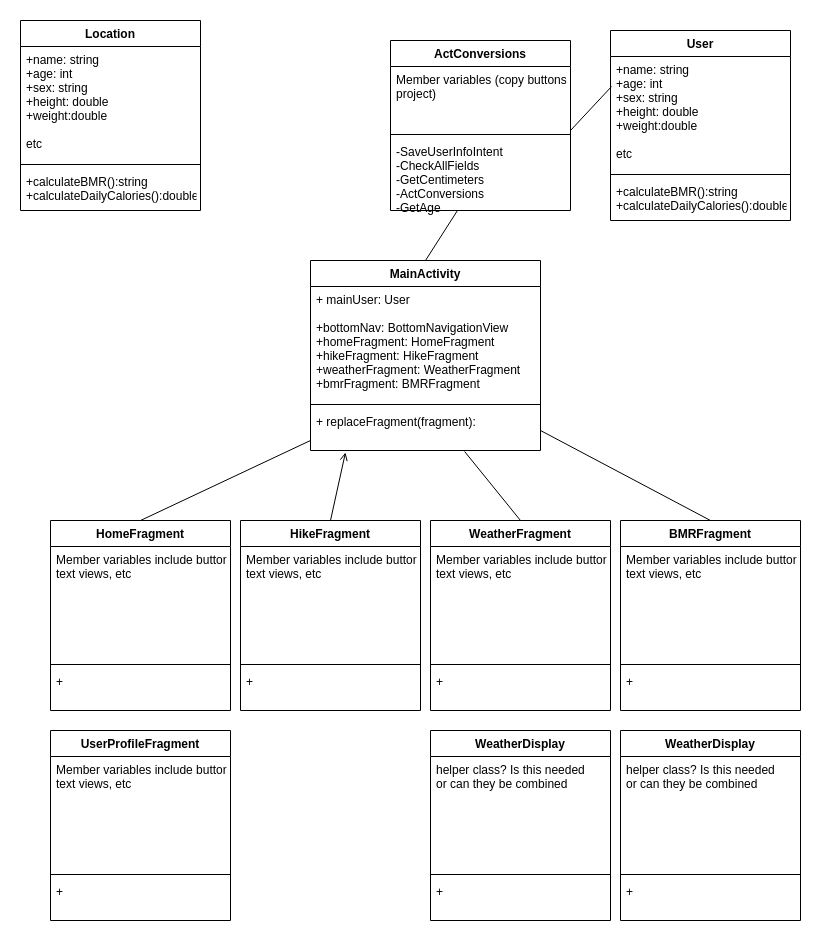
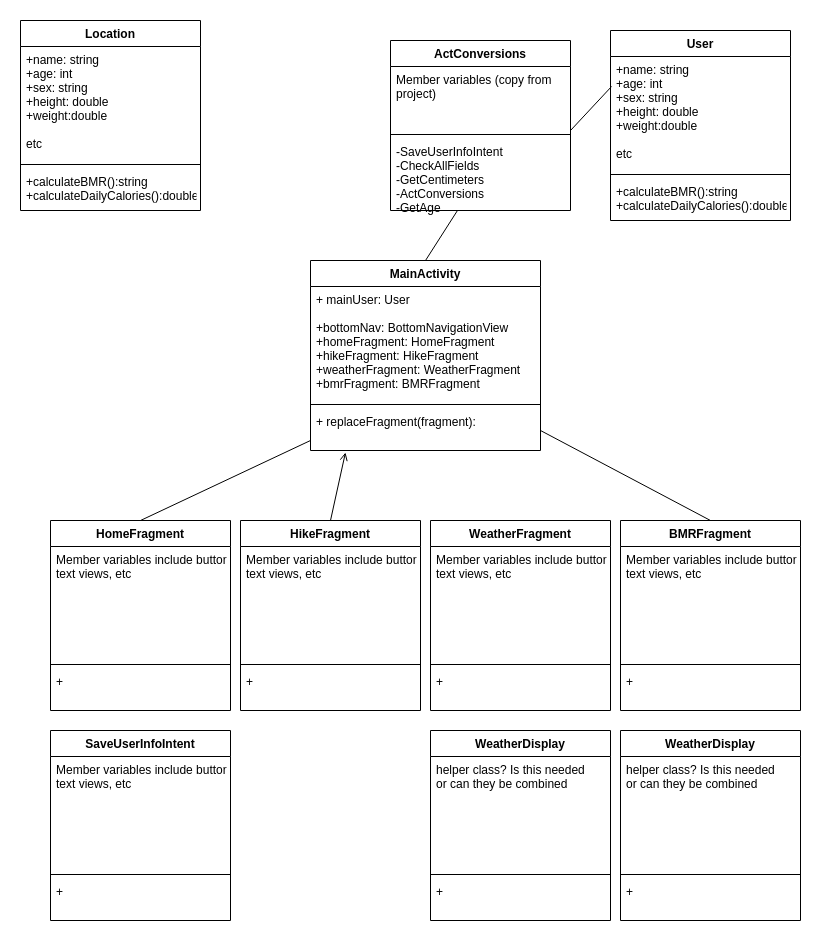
(489, 80) -> (479, 80)
(493, 486) -> none
(140, 744) -> (140, 744)
